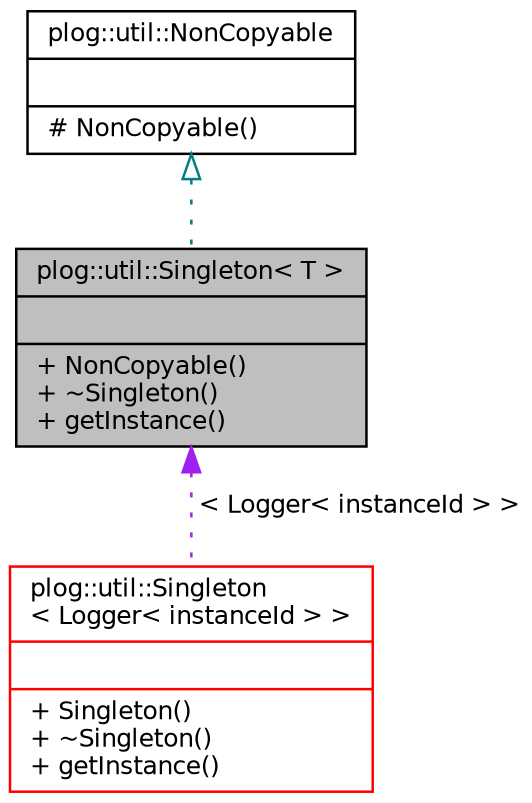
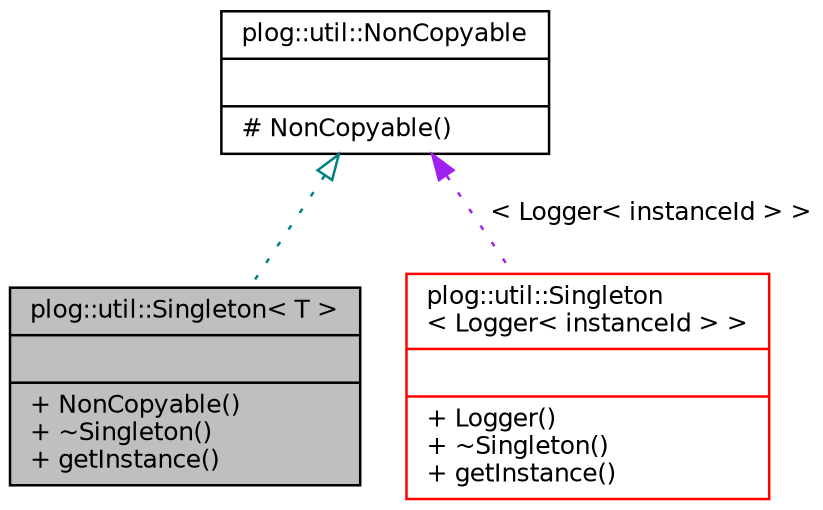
(191, 519) -> (480, 224)
(111, 712) -> (492, 419)
